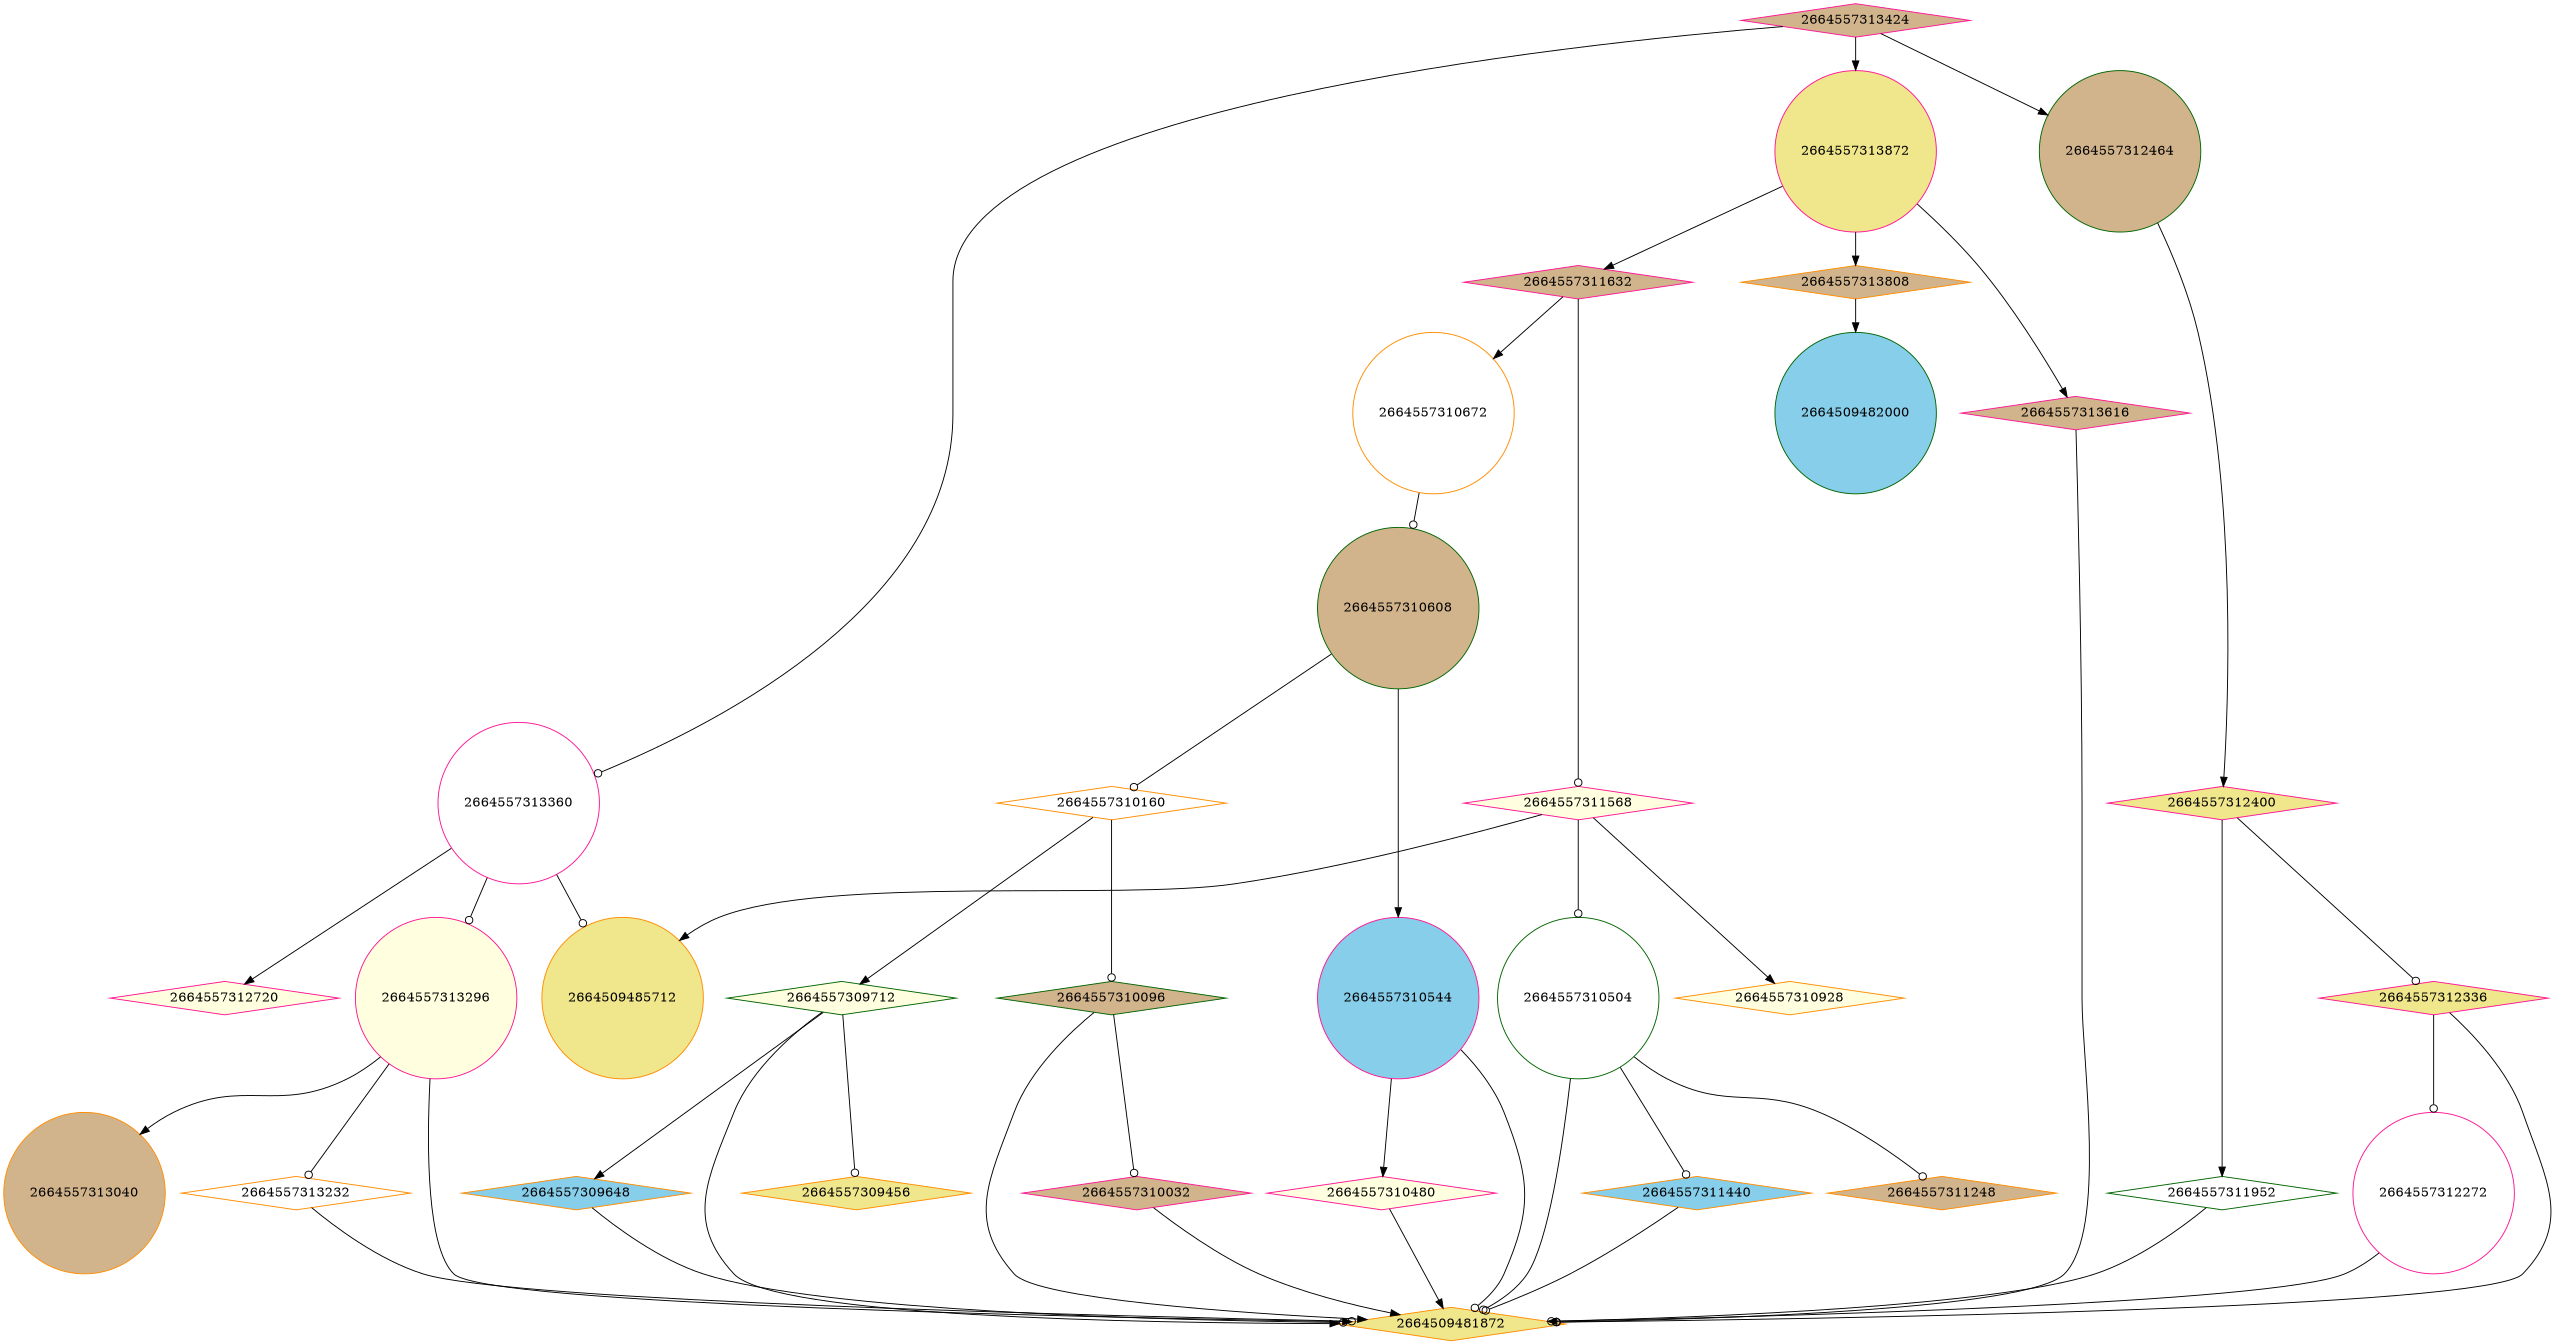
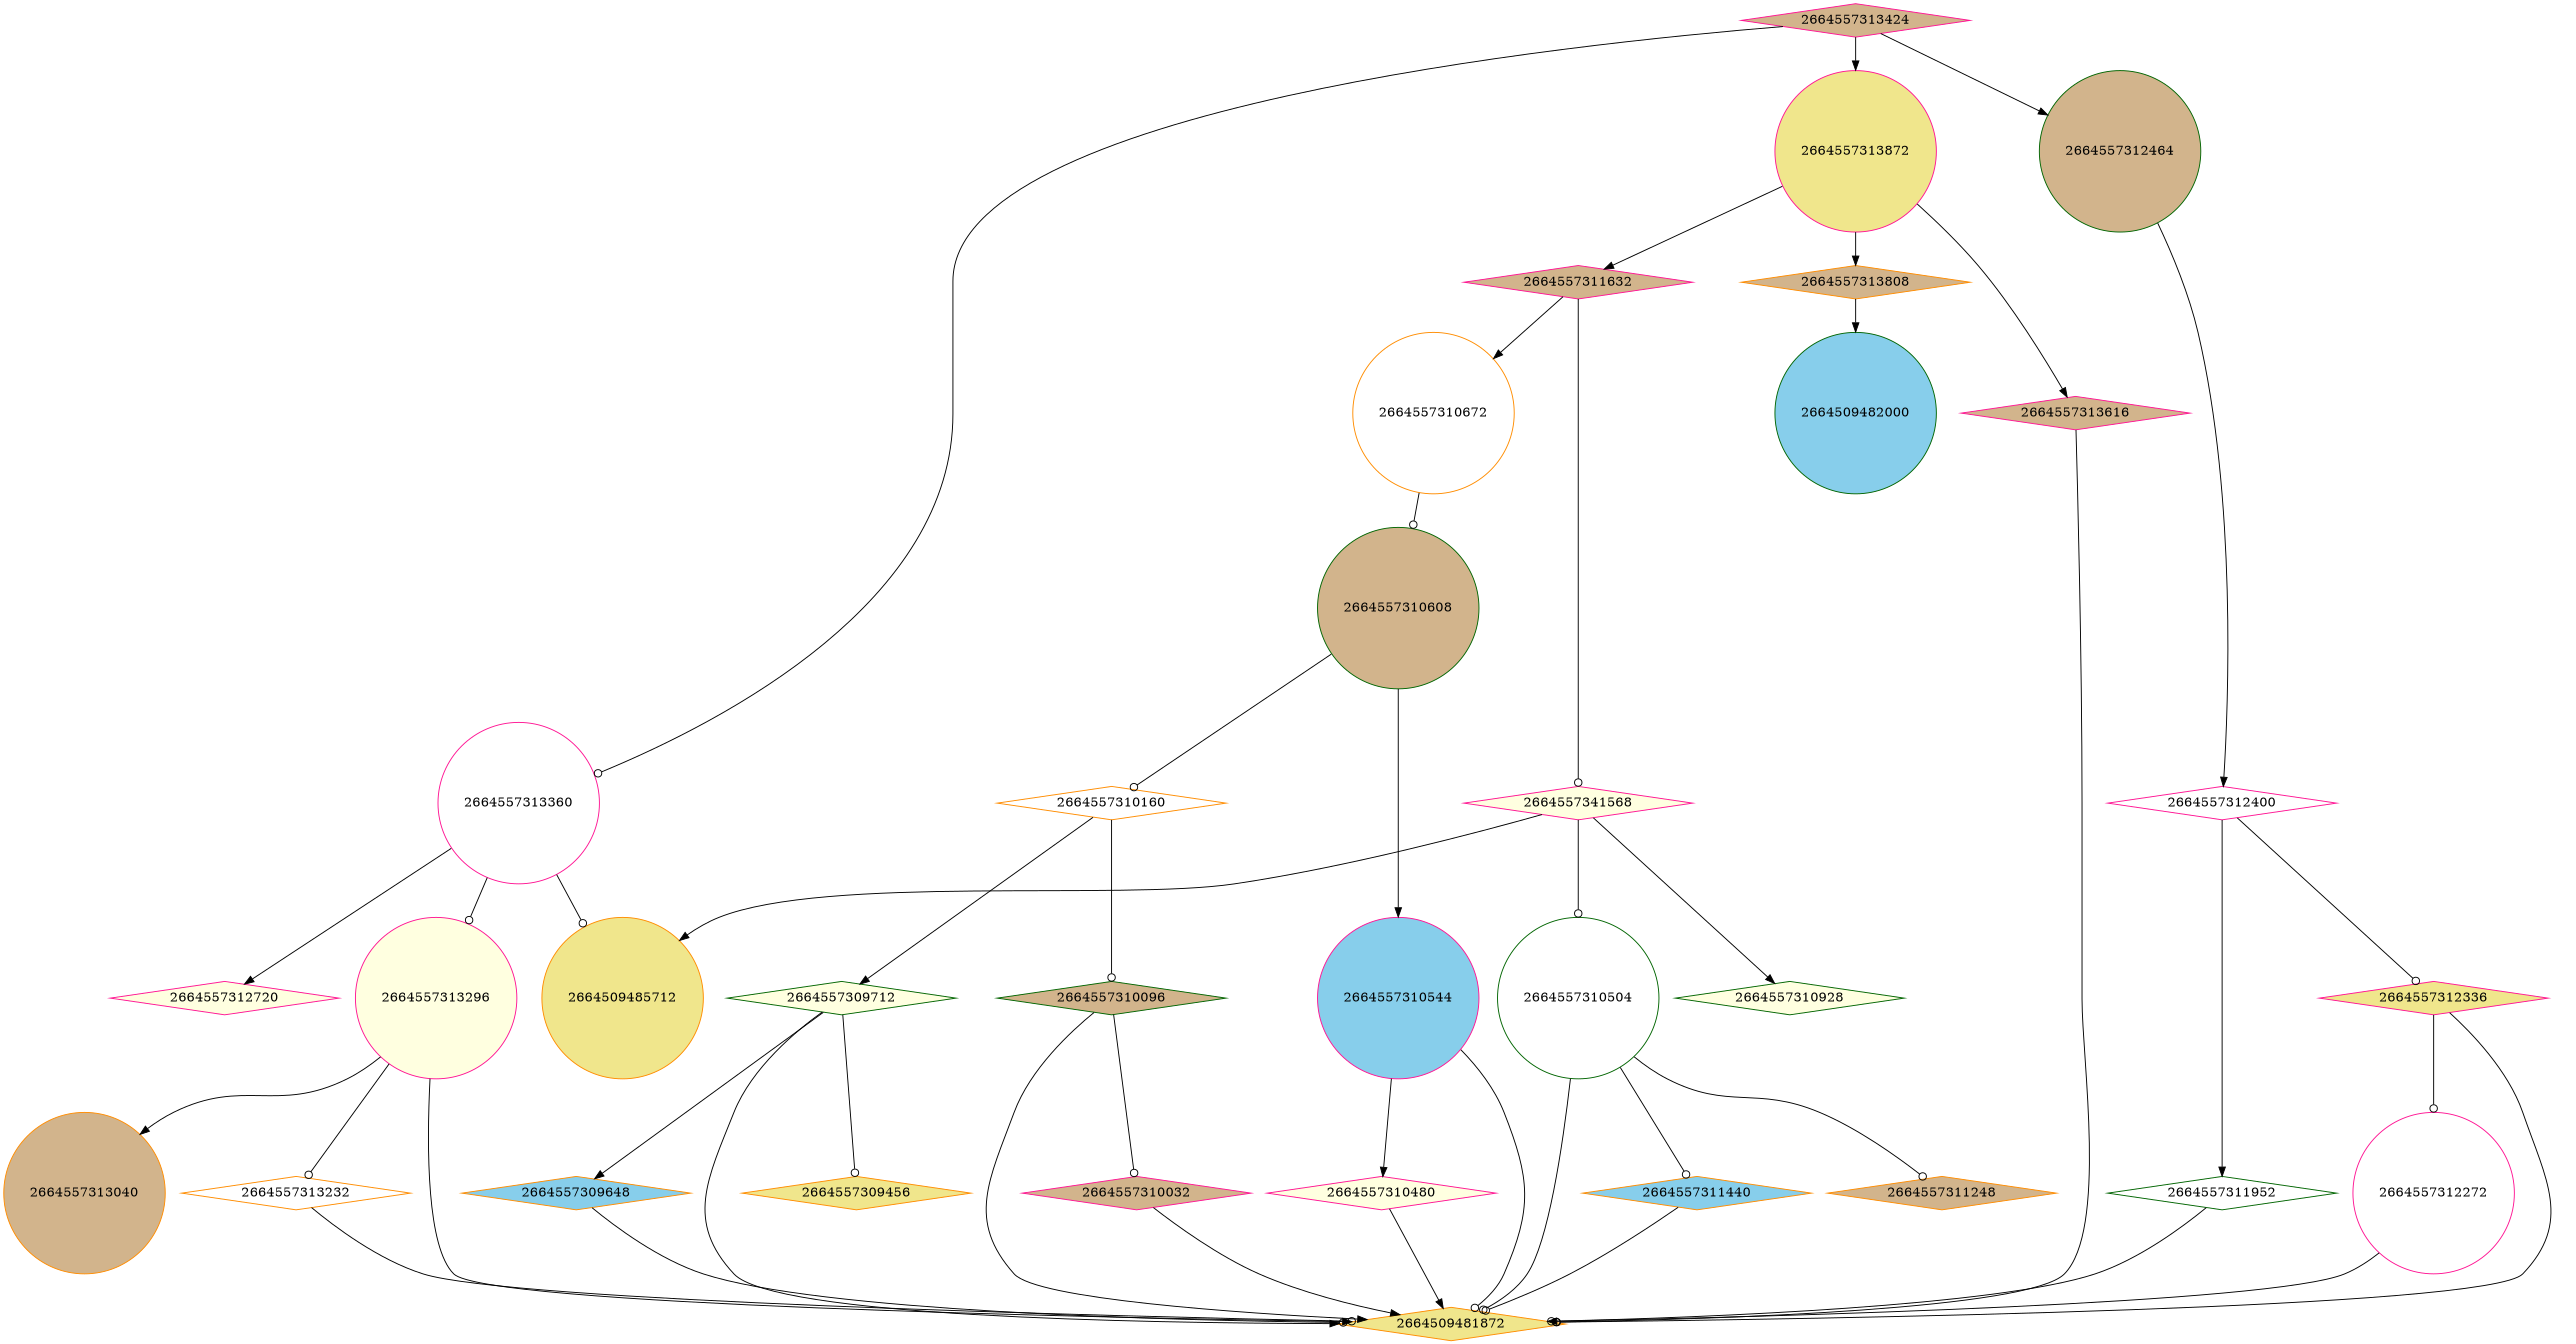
(1578, 803) -> (1578, 803)
(2222, 803) -> (2222, 803)
(1790, 998) -> (1790, 998)
